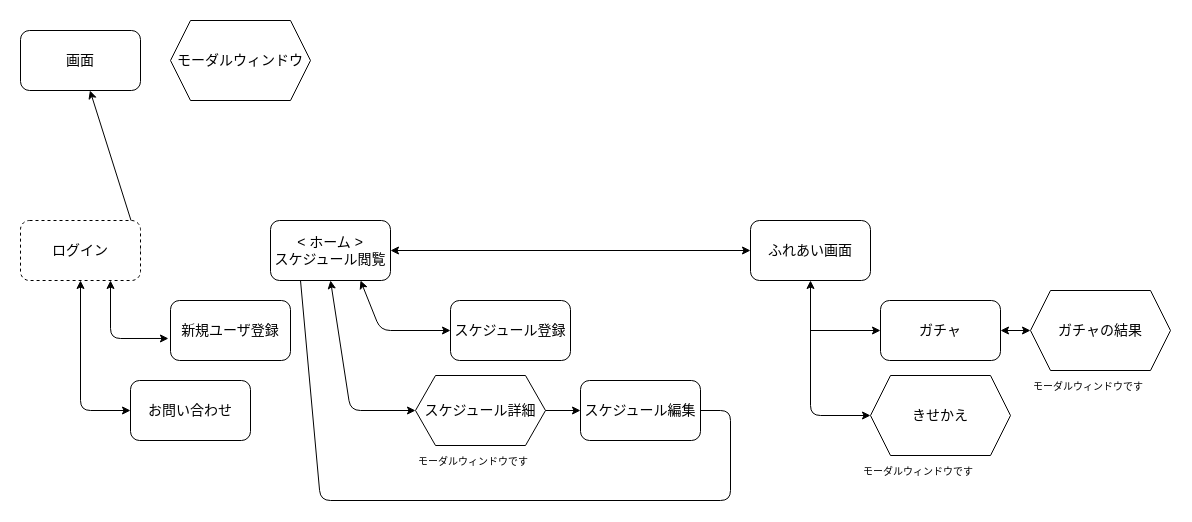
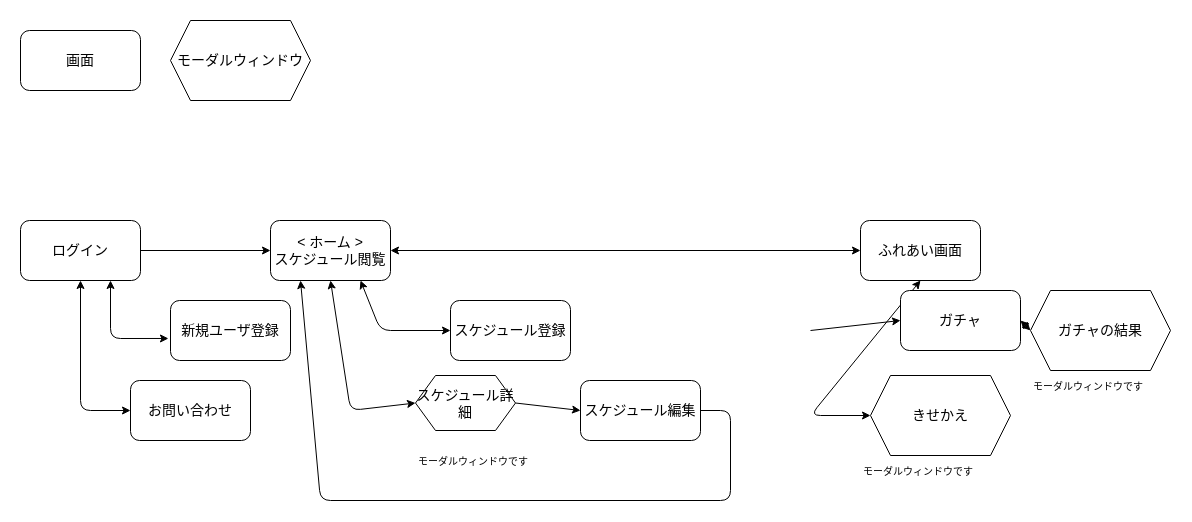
(112, 160) -> (202, 251)
(81, 251) -> (81, 251)
(811, 251) -> (921, 251)
(301, 285) -> (301, 288)
(941, 331) -> (961, 321)
(481, 411) -> (466, 403)
